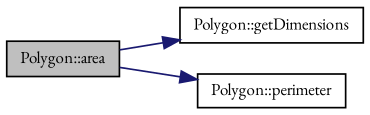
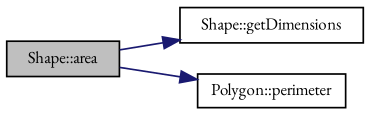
(272, 25) -> (272, 25)
(63, 59) -> (63, 59)
